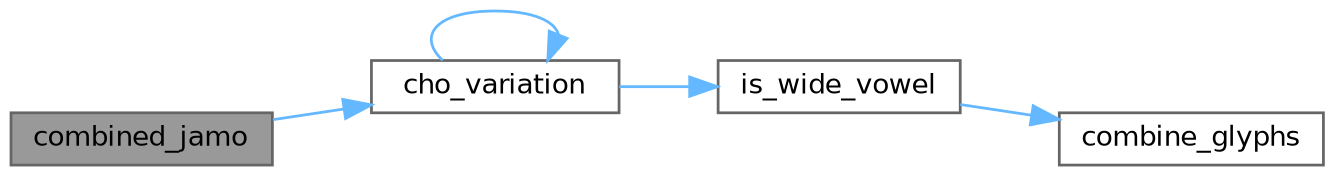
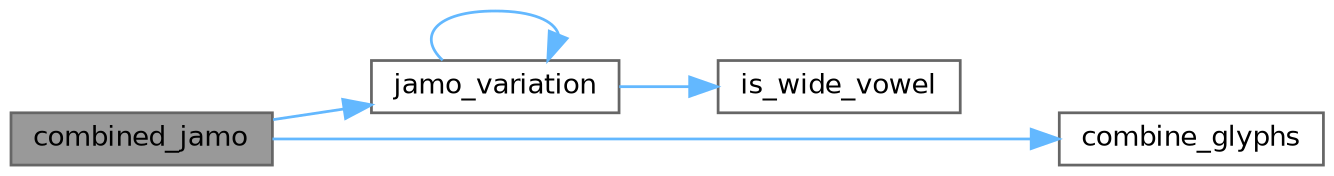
(495, 87) -> (495, 87)
(996, 110) -> (651, 139)
